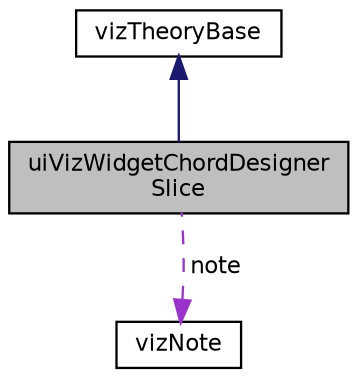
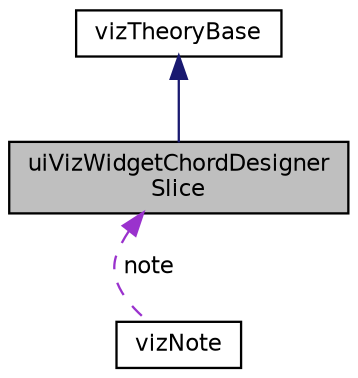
(184, 256) -> (117, 281)
